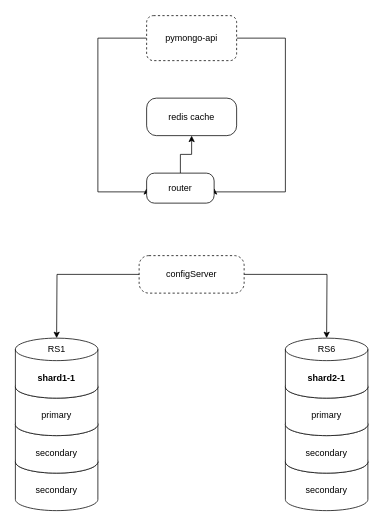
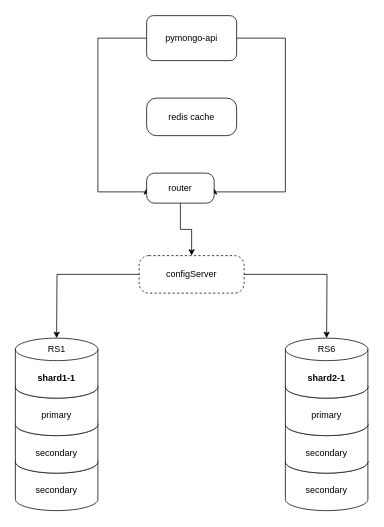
(192, 38) -> (192, 38)
(183, 154) -> (183, 229)
